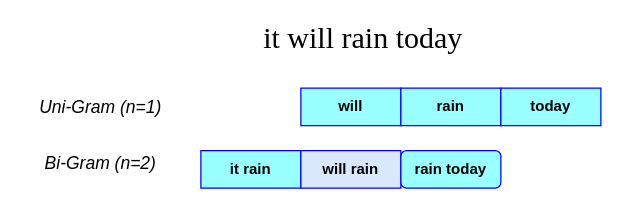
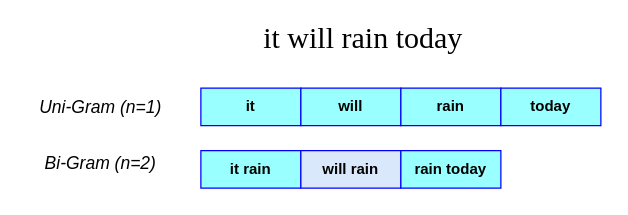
none -> (251, 107)
(451, 169) -> (451, 169)
